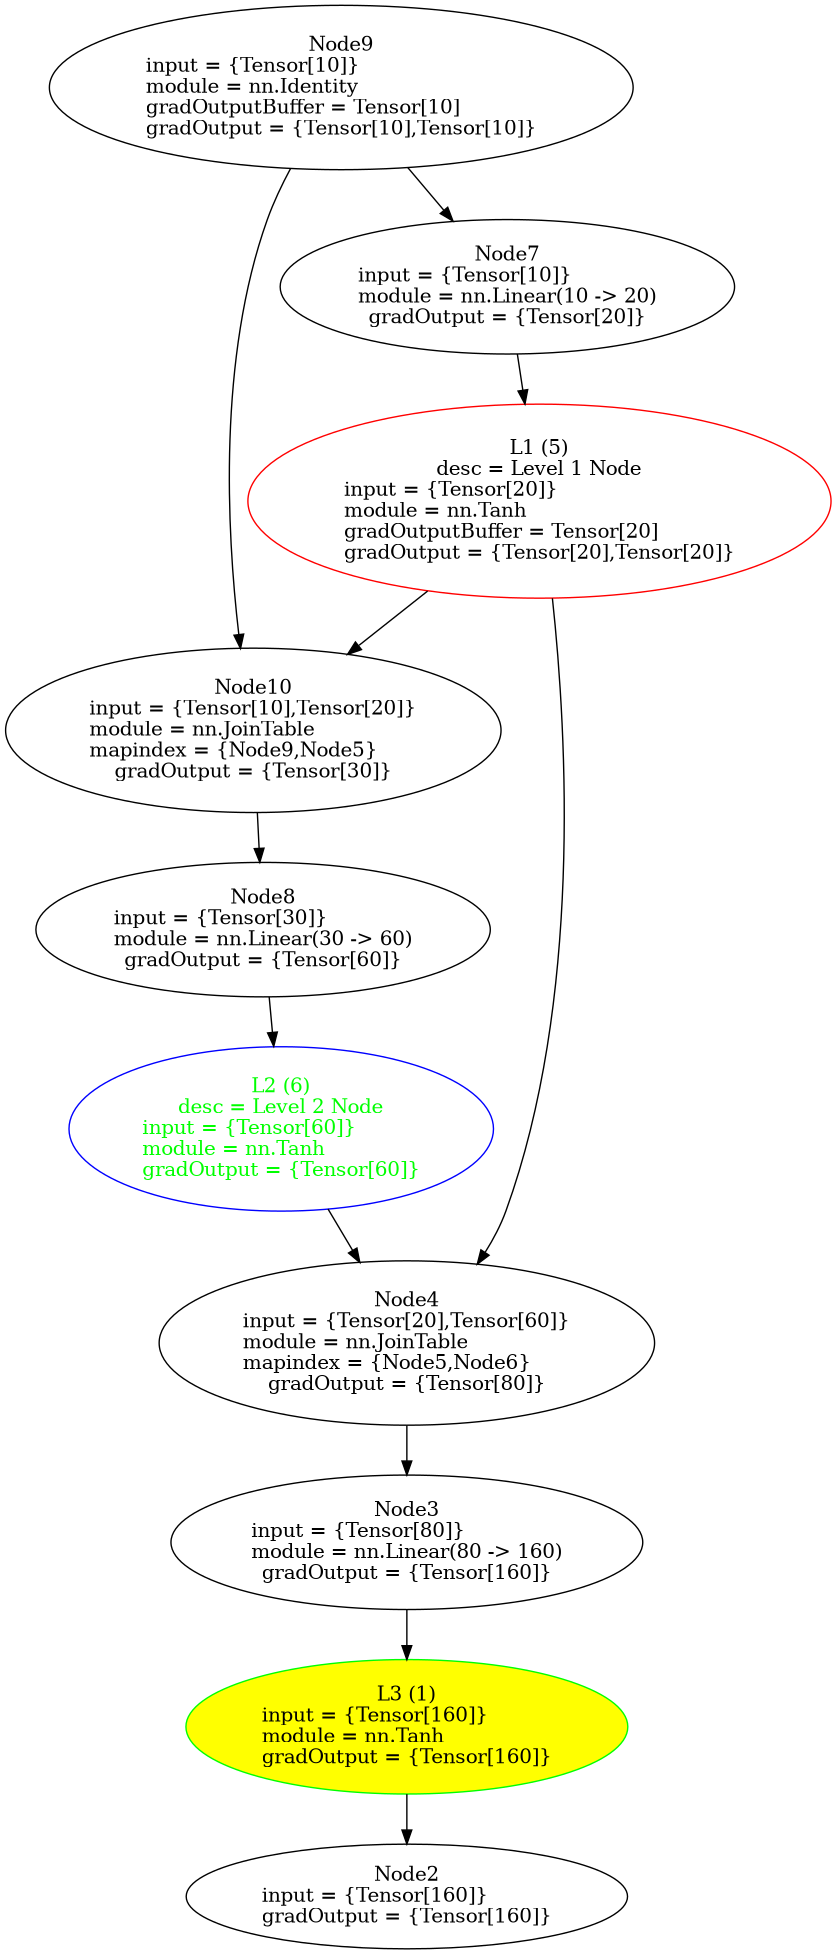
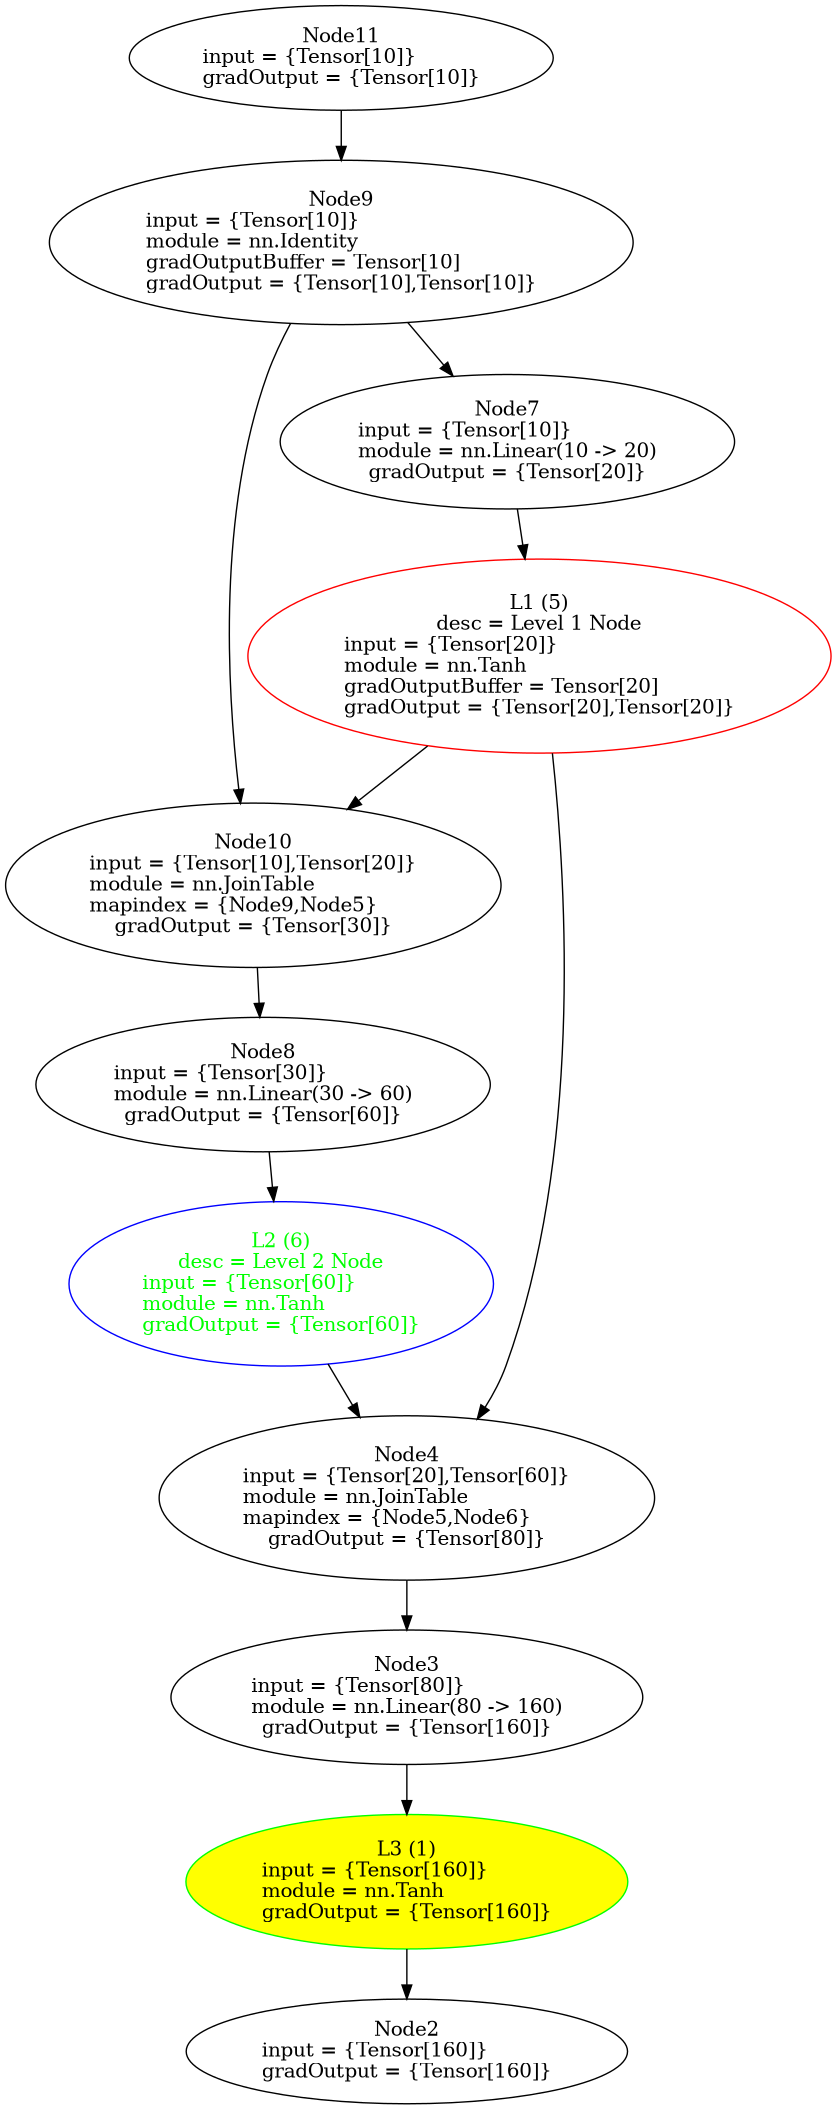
none -> (341, 58)
